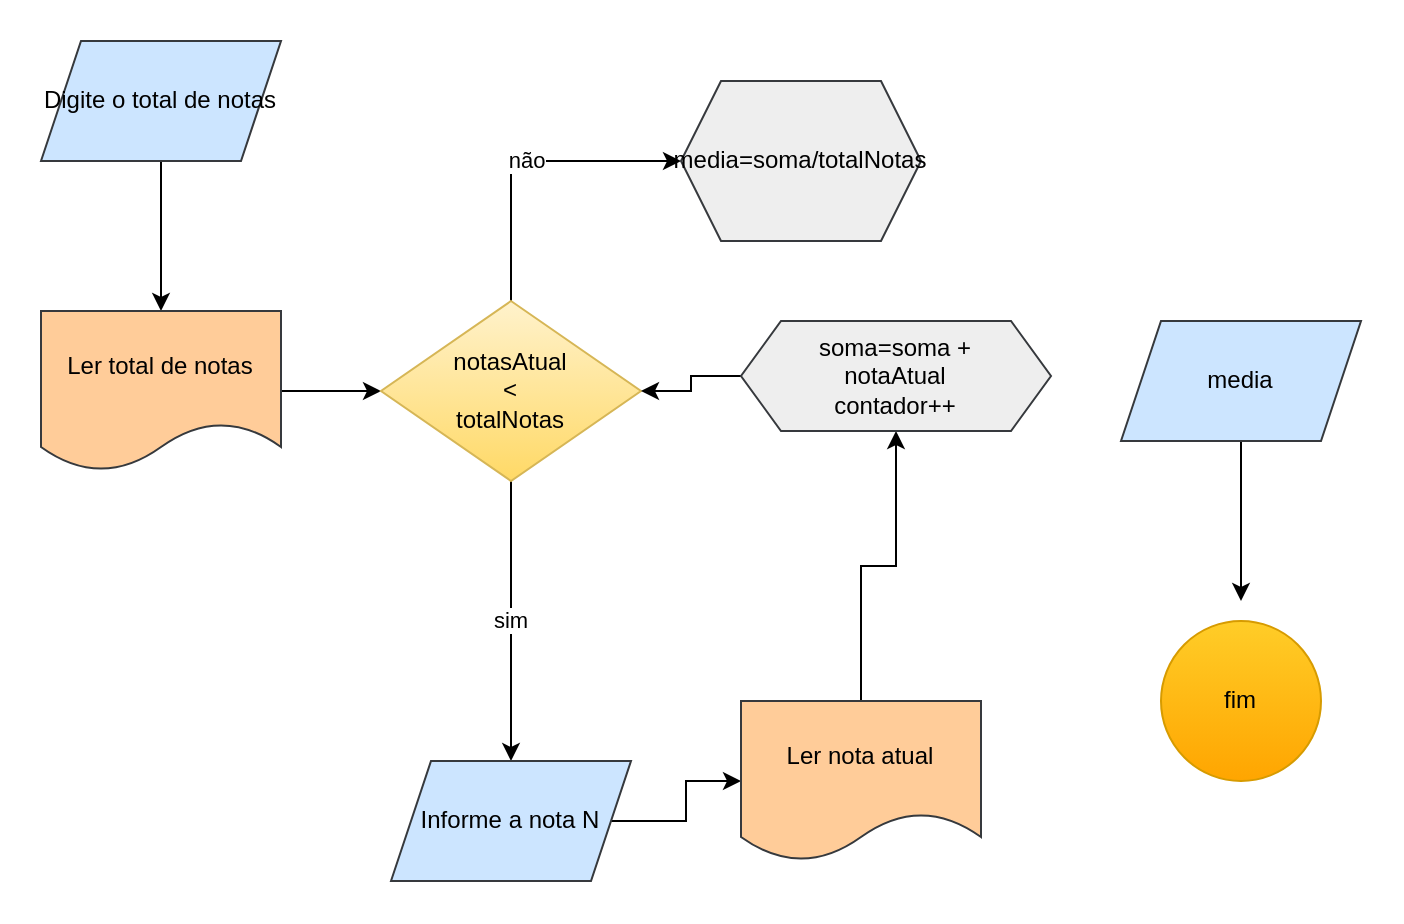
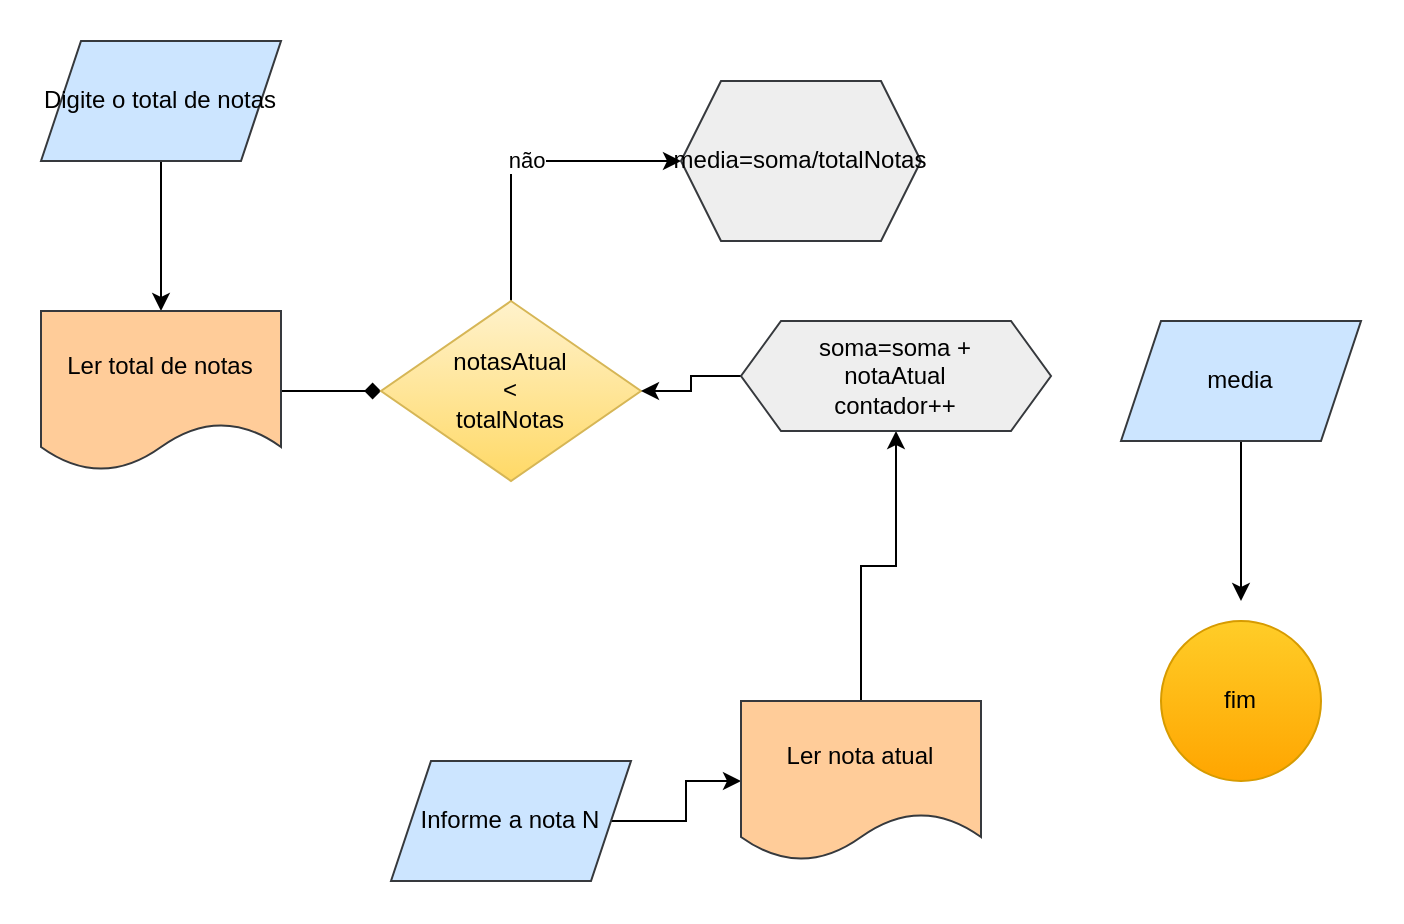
(365, 391) -> (364, 391)
(511, 614) -> none
